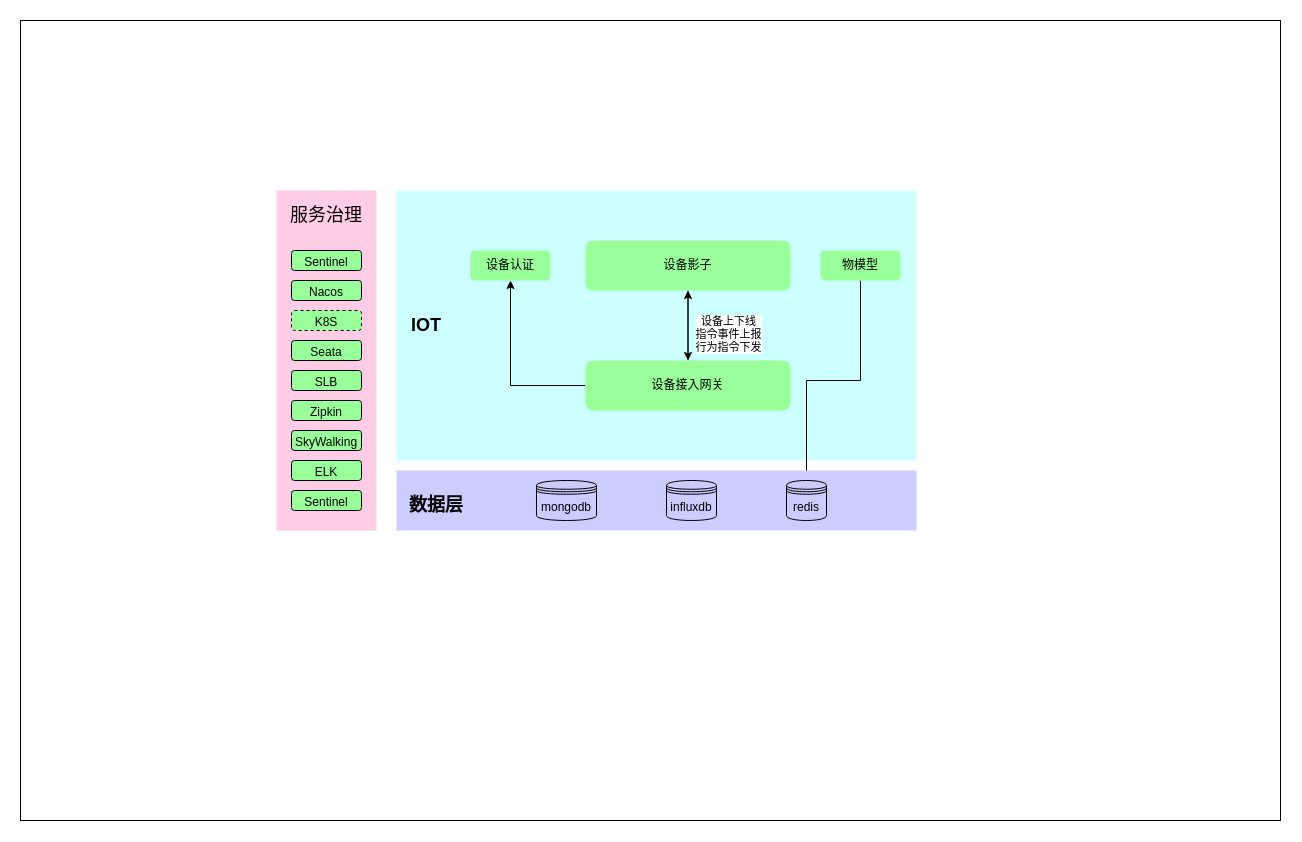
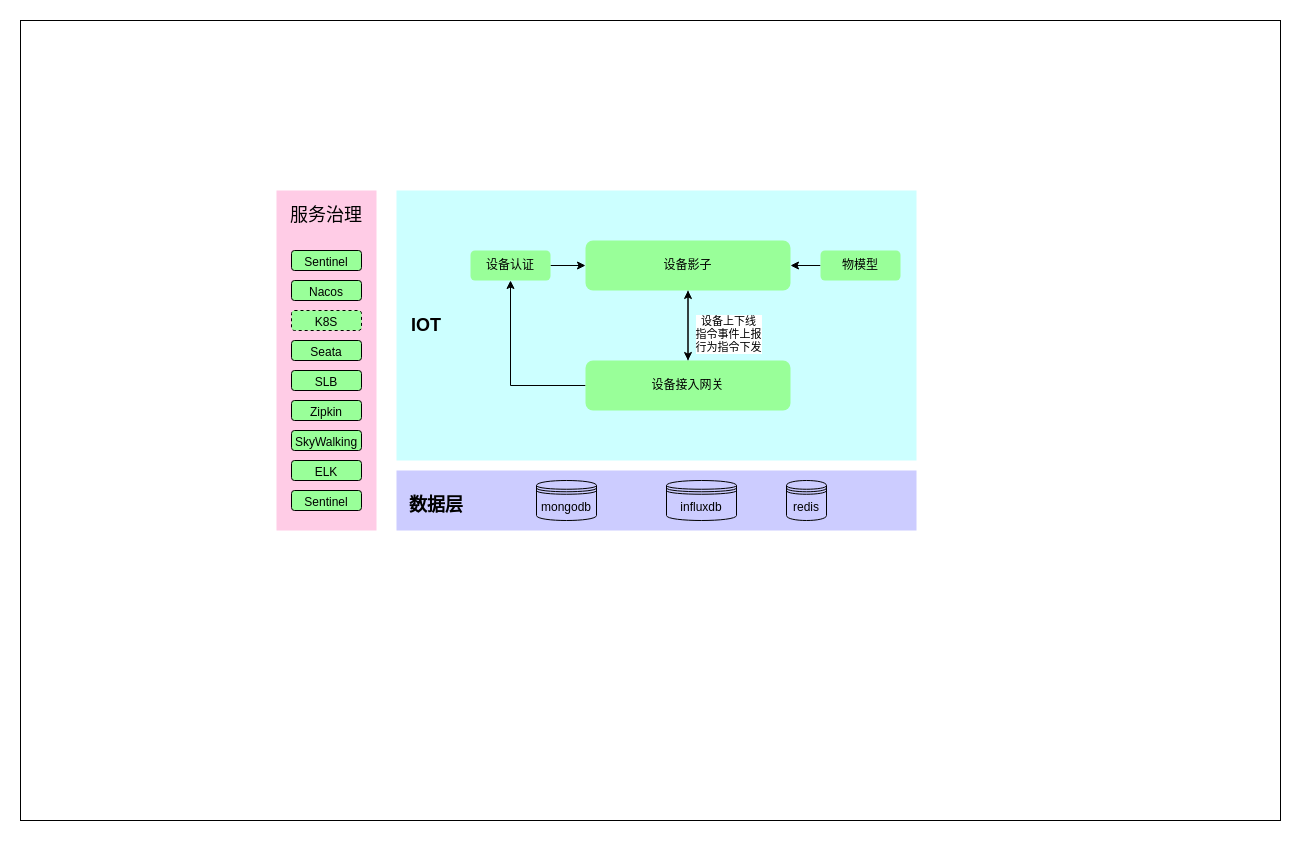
none -> (570, 266)
(839, 381) -> (802, 266)
(692, 501) -> (702, 501)
